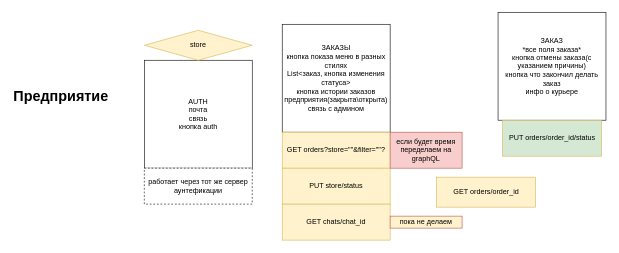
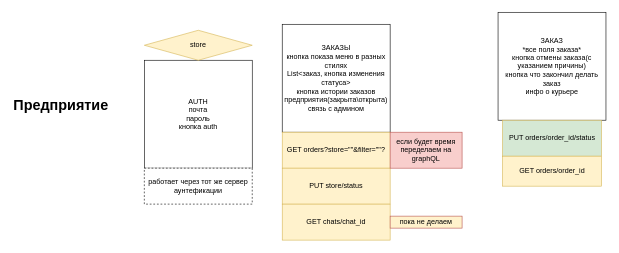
(198, 114) -> (198, 114)
(66, 120) -> (66, 129)
(486, 192) -> (552, 171)
